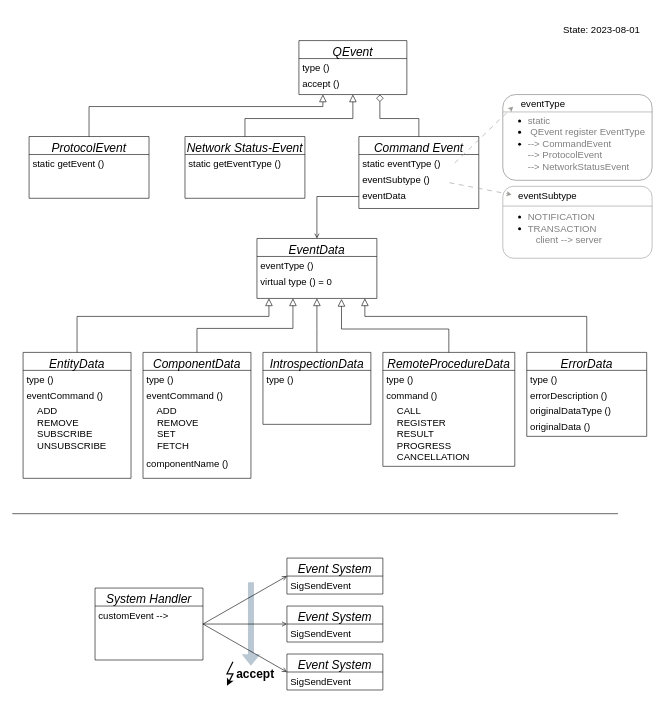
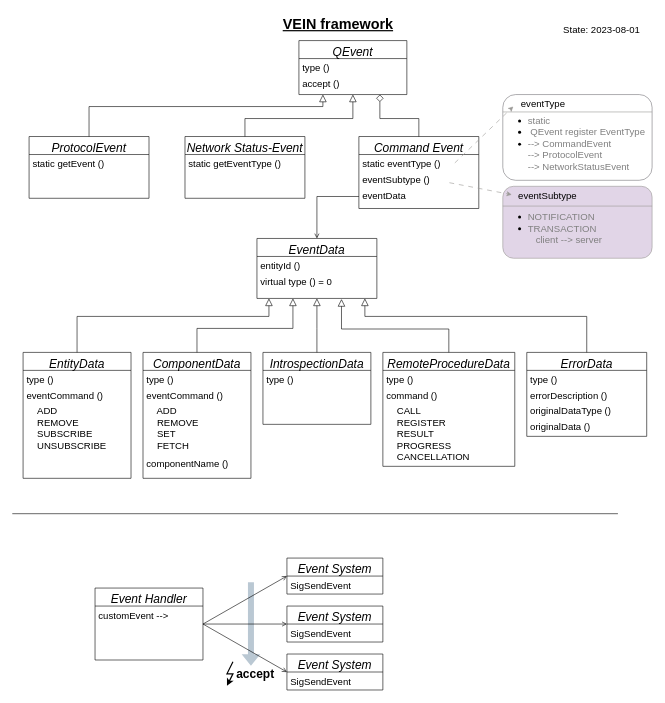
none -> (338, 24)
(578, 222) -> (578, 222)
(291, 266) -> (287, 266)
(149, 600) -> (149, 600)
